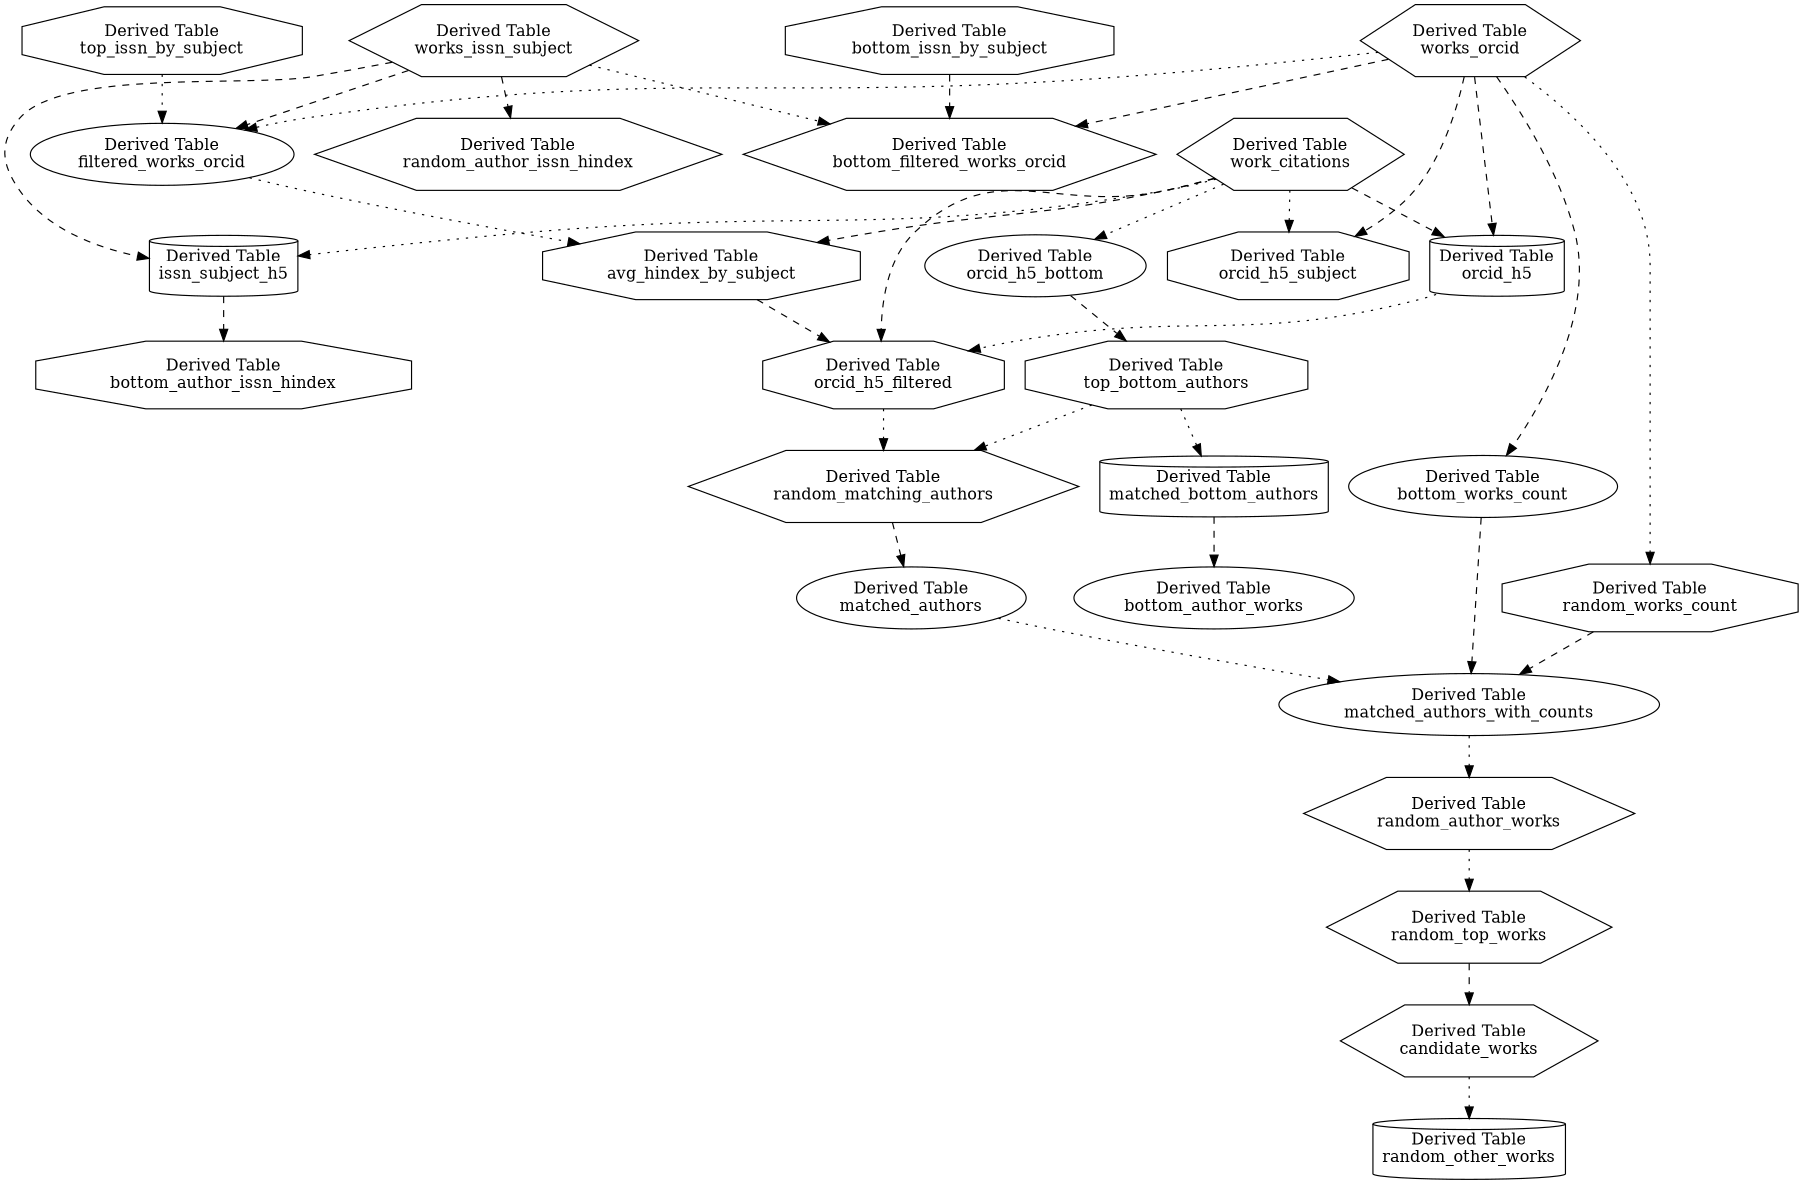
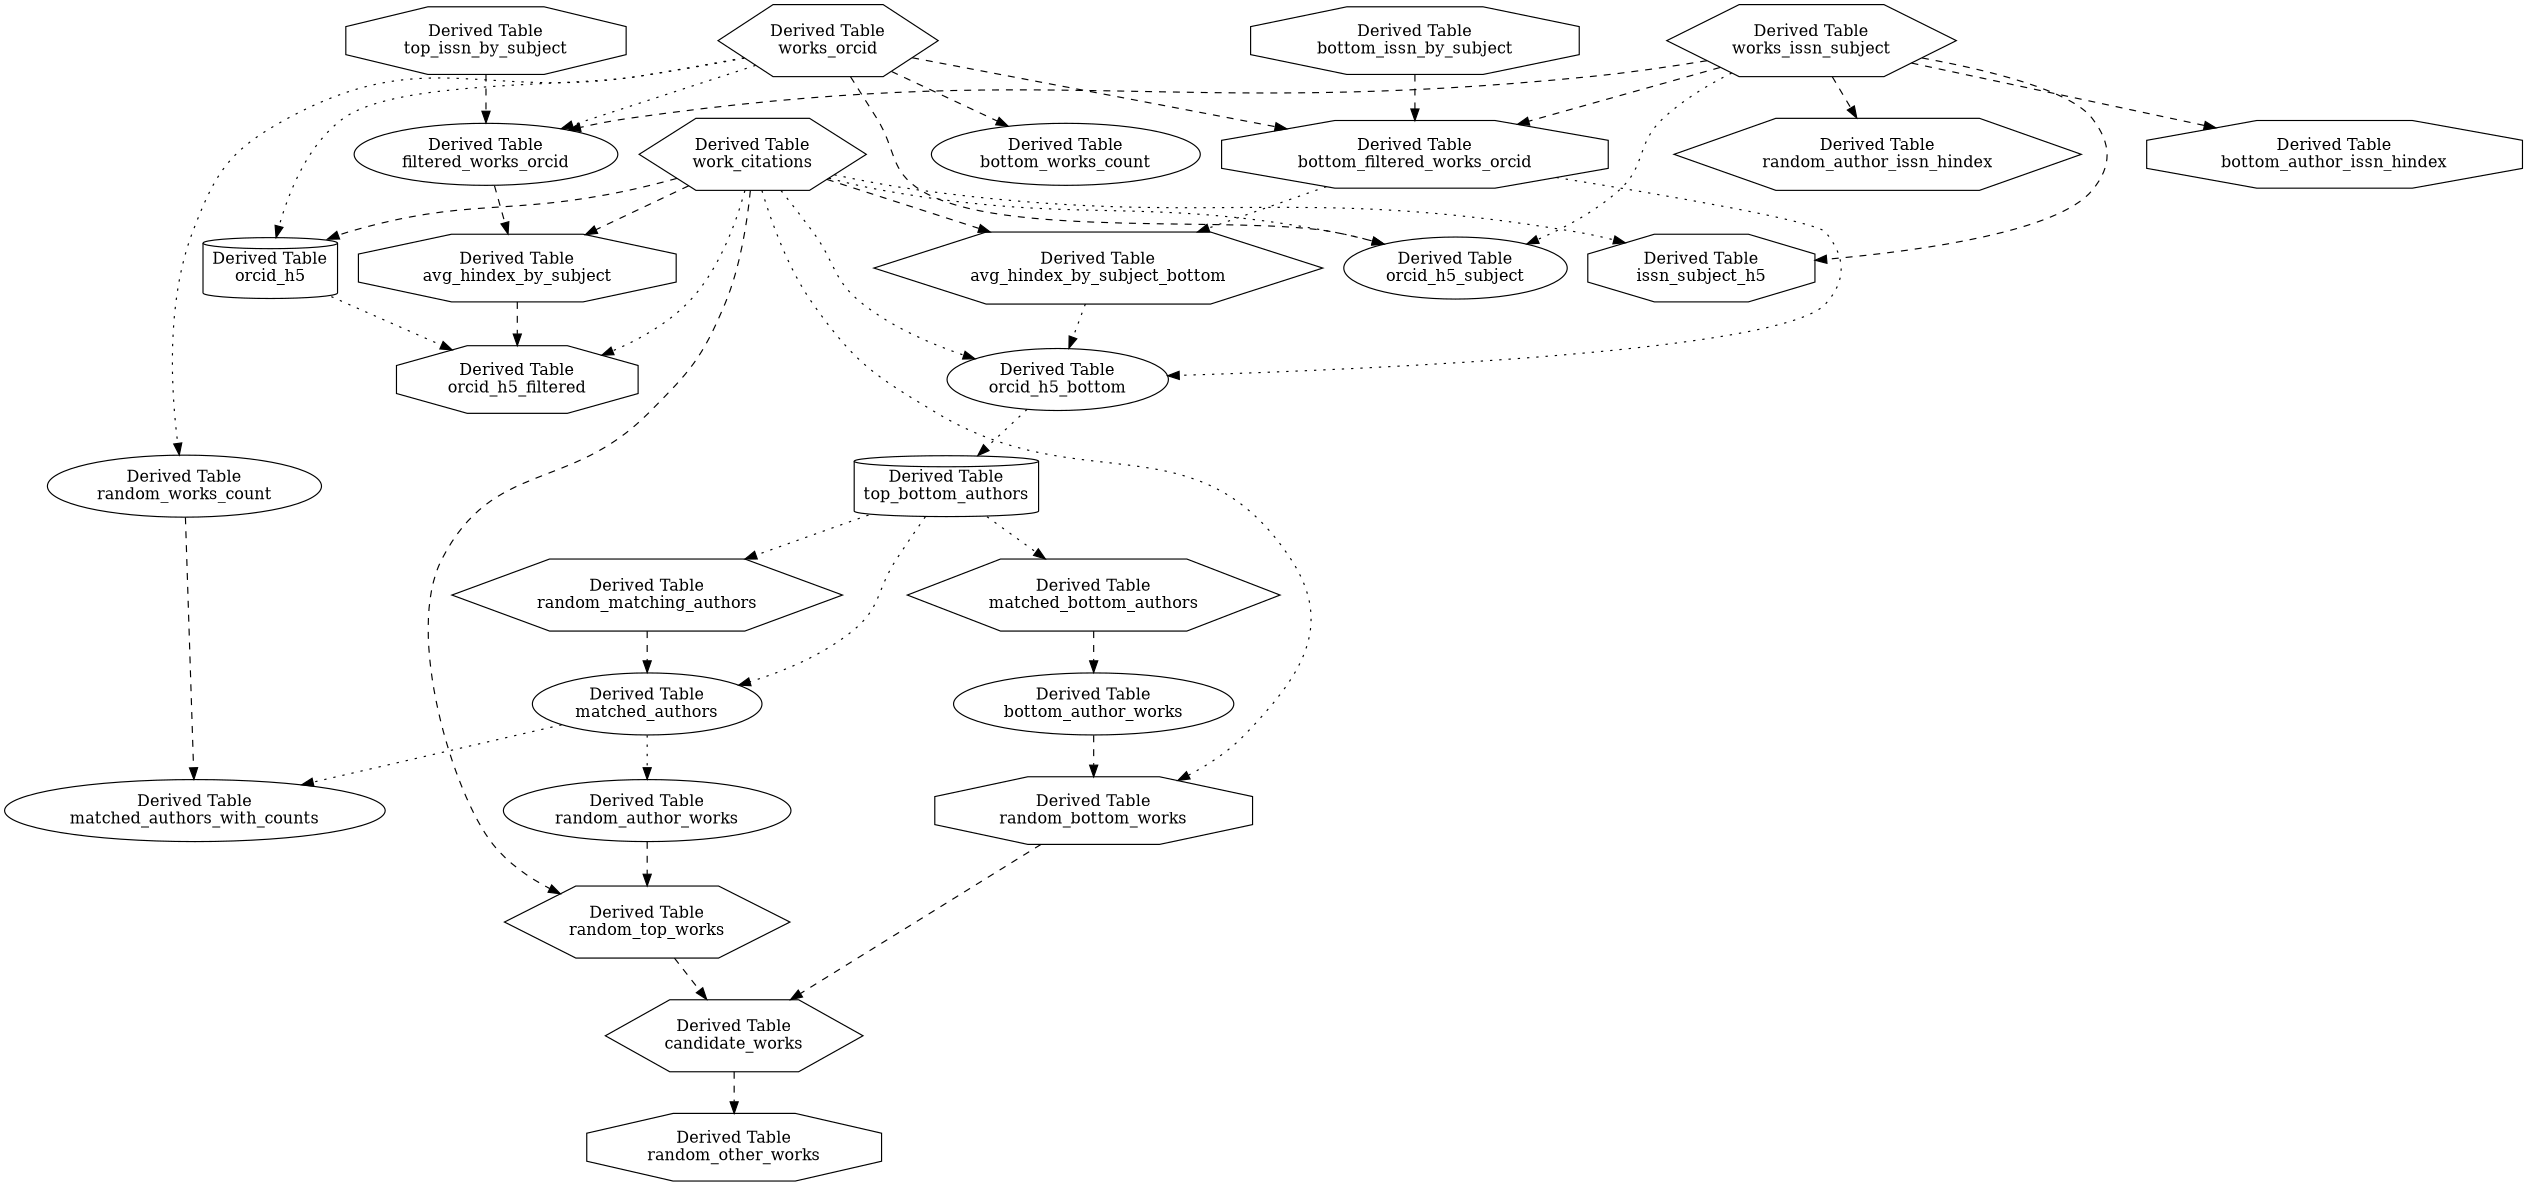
(162, 93) -> (486, 95)
(715, 96) -> (1624, 94)
(1483, 150) -> (479, 88)
(950, 154) -> (1415, 154)
none -> (1639, 160)
(1008, 191) -> (700, 289)
(408, 212) -> (498, 199)
(224, 266) -> (1701, 268)
(1288, 266) -> (1455, 268)
none -> (1098, 268)
(224, 313) -> (2080, 99)
(1094, 314) -> (1007, 428)
none -> (1682, 342)
(1167, 375) -> (946, 486)
(884, 424) -> none
(1214, 486) -> (1094, 595)
none -> (485, 506)
(1477, 590) -> none
(1650, 598) -> (184, 486)
none -> (860, 624)
(1469, 751) -> (647, 751)
none -> (1094, 811)
(1469, 813) -> (647, 811)
(1469, 864) -> (647, 858)
(1469, 1092) -> (734, 1087)
(1469, 1149) -> (734, 1147)
